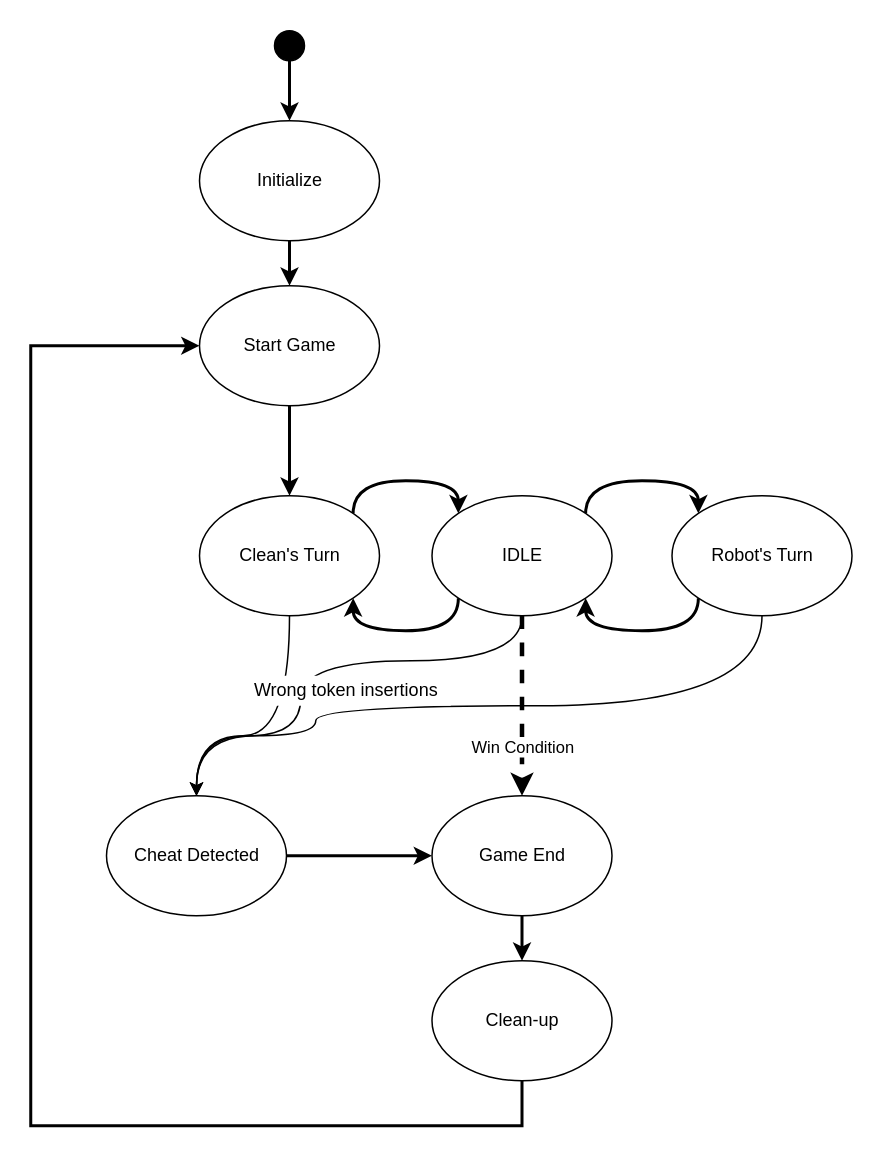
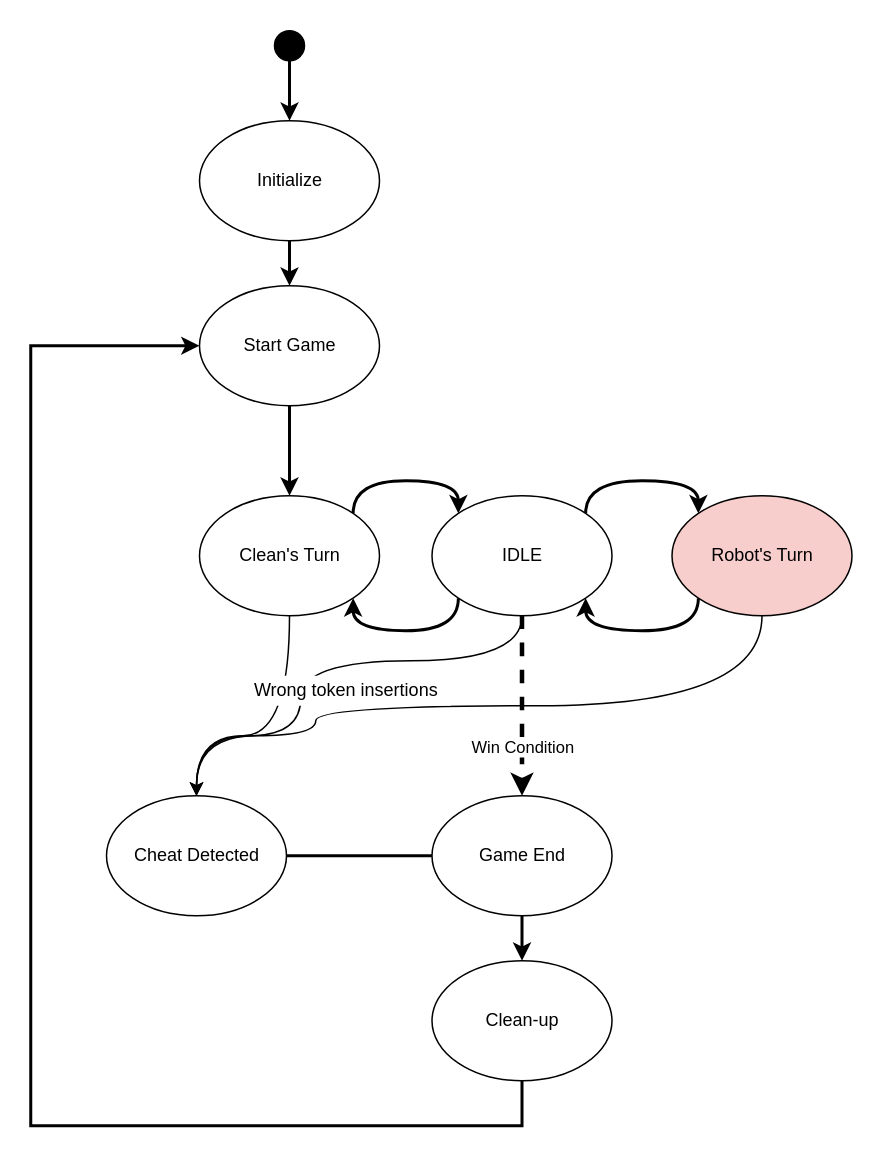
(762, 556) -> (762, 556)
(417, 856) -> (423, 856)
